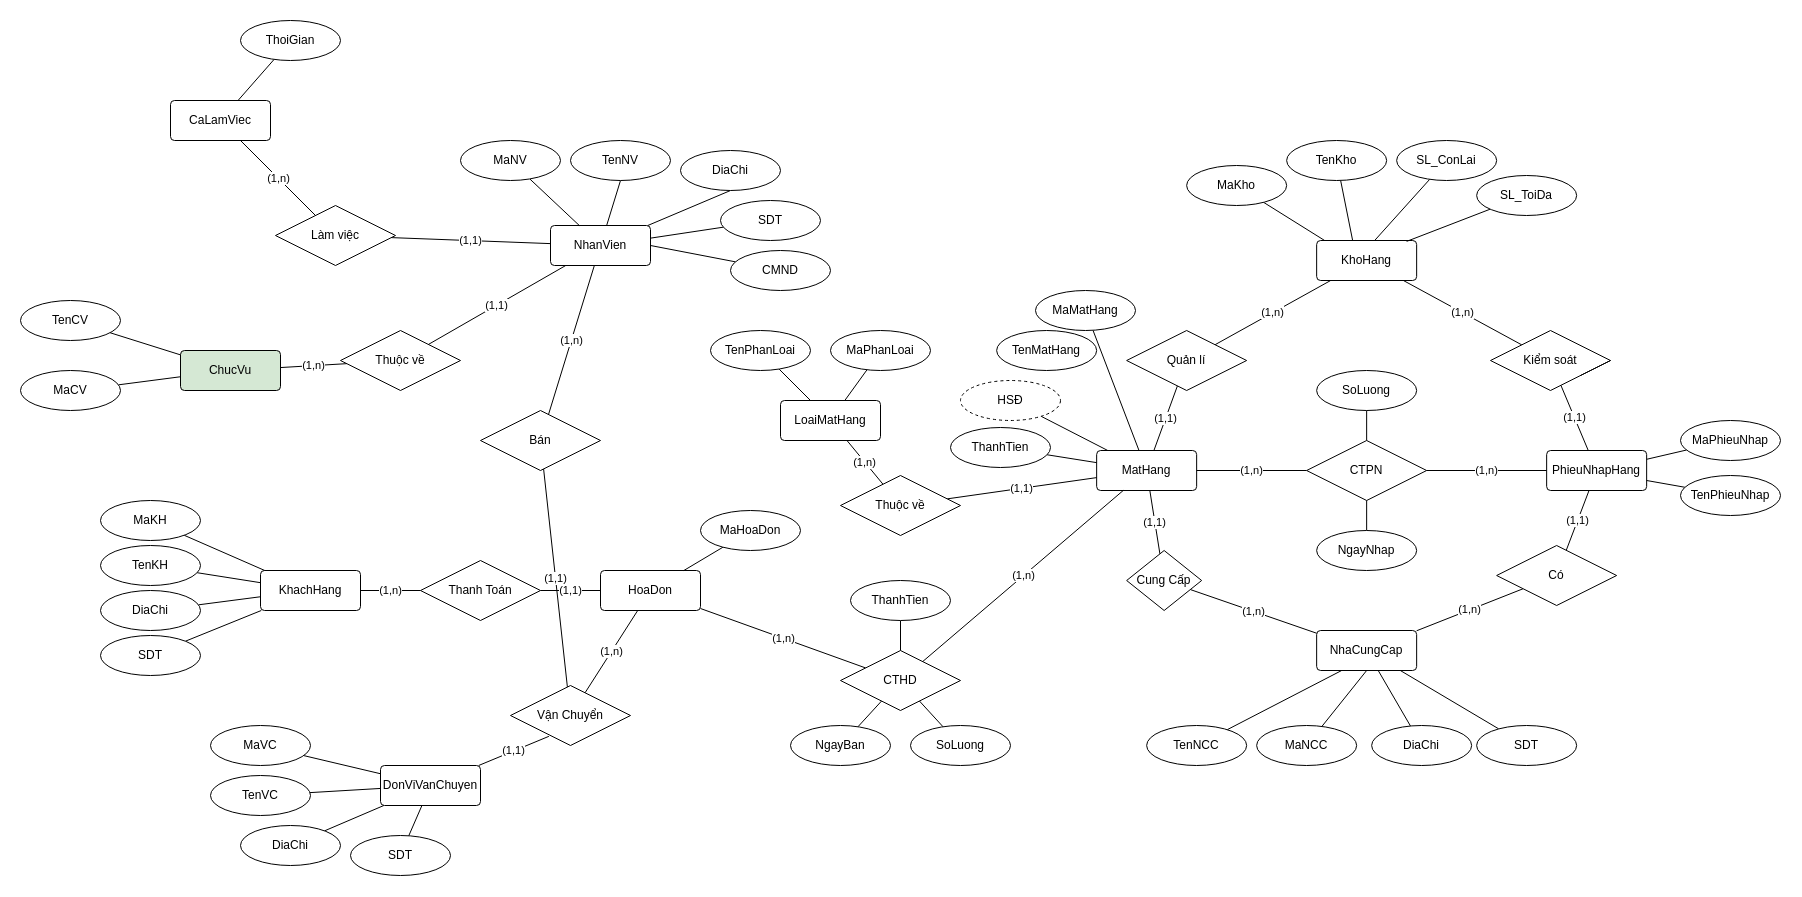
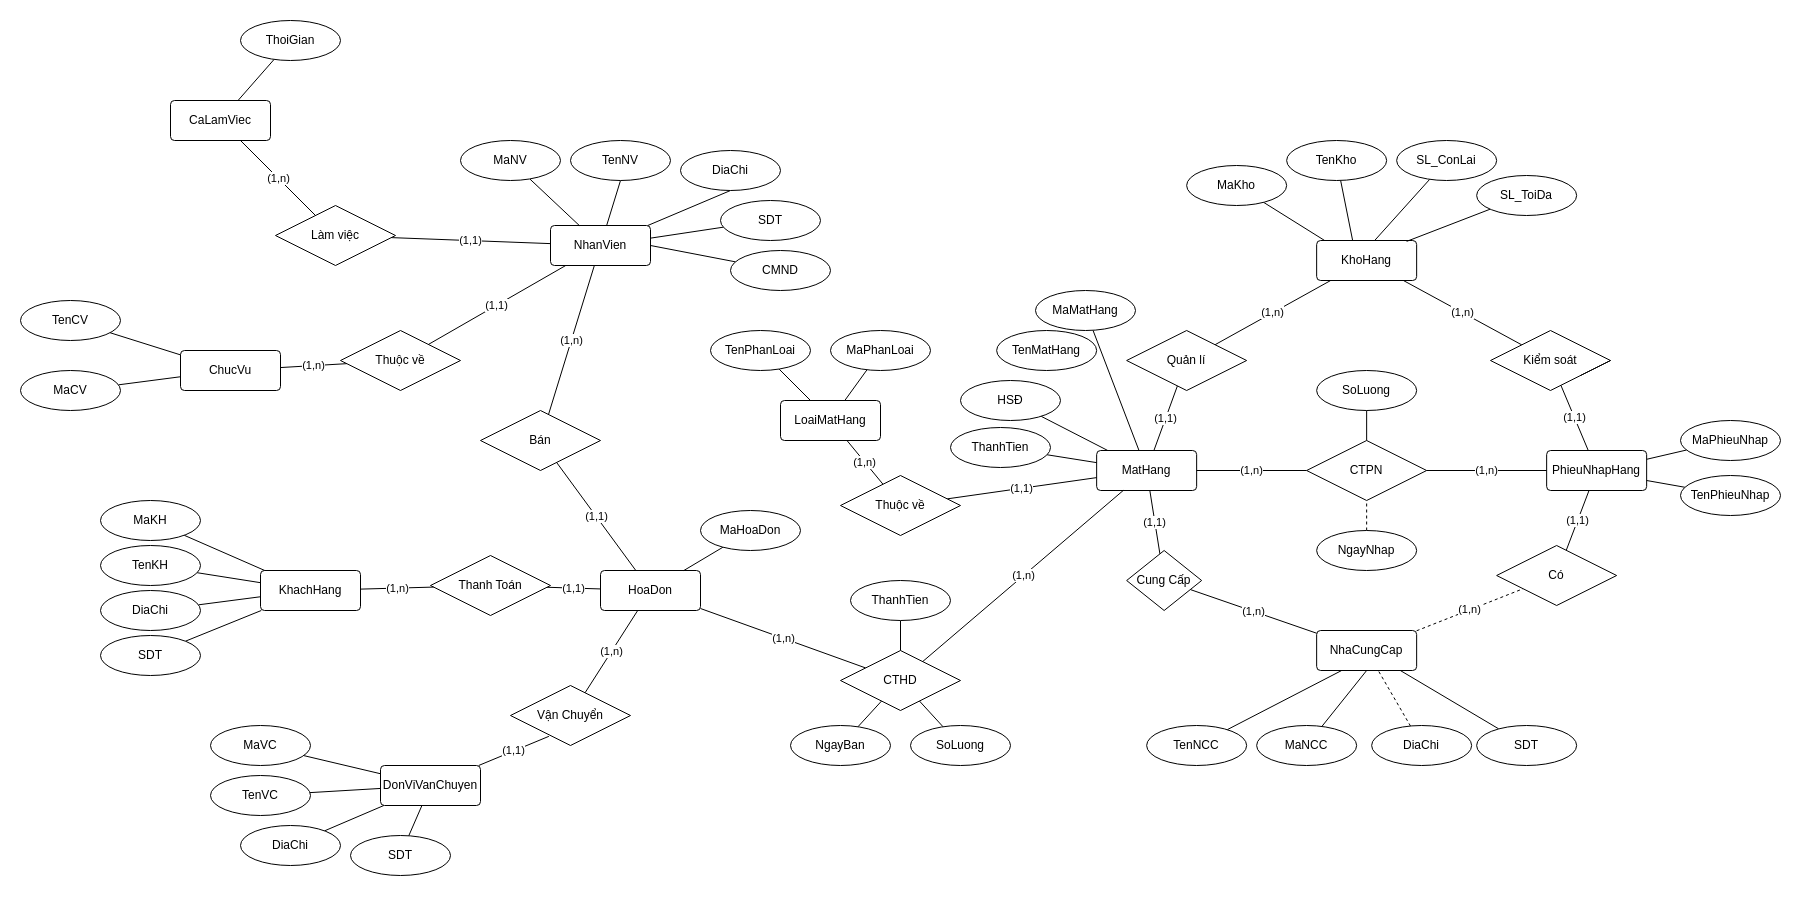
(231, 371) -> (231, 371)
(1011, 401) -> (1011, 401)
(1367, 515) -> (1367, 515)
(556, 579) -> (597, 517)
(481, 591) -> (491, 586)
(1501, 598) -> (1501, 598)
(1394, 698) -> (1394, 698)
